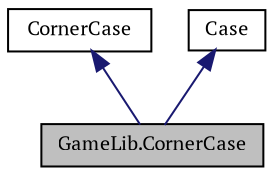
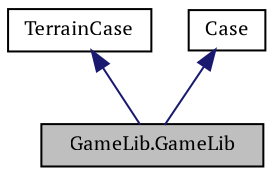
(80, 30) -> (80, 30)
(152, 145) -> (152, 145)
